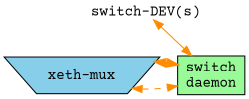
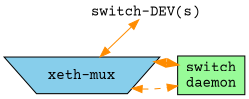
(173, 38) -> (119, 38)
